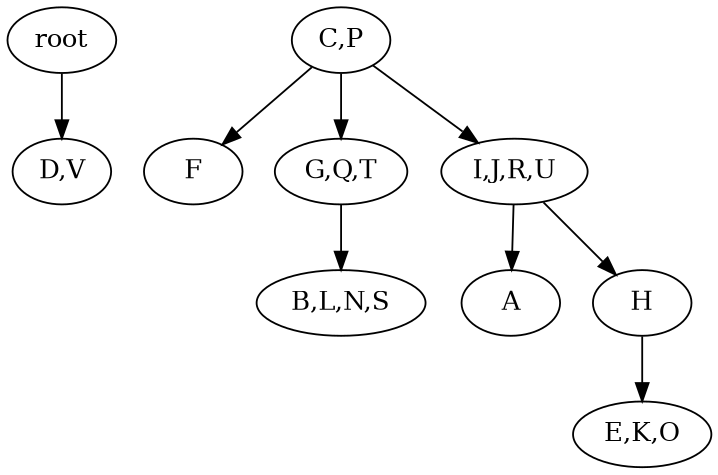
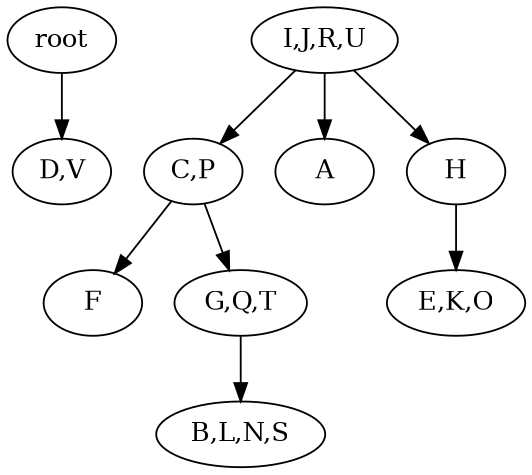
(418, 98) -> (265, 100)
